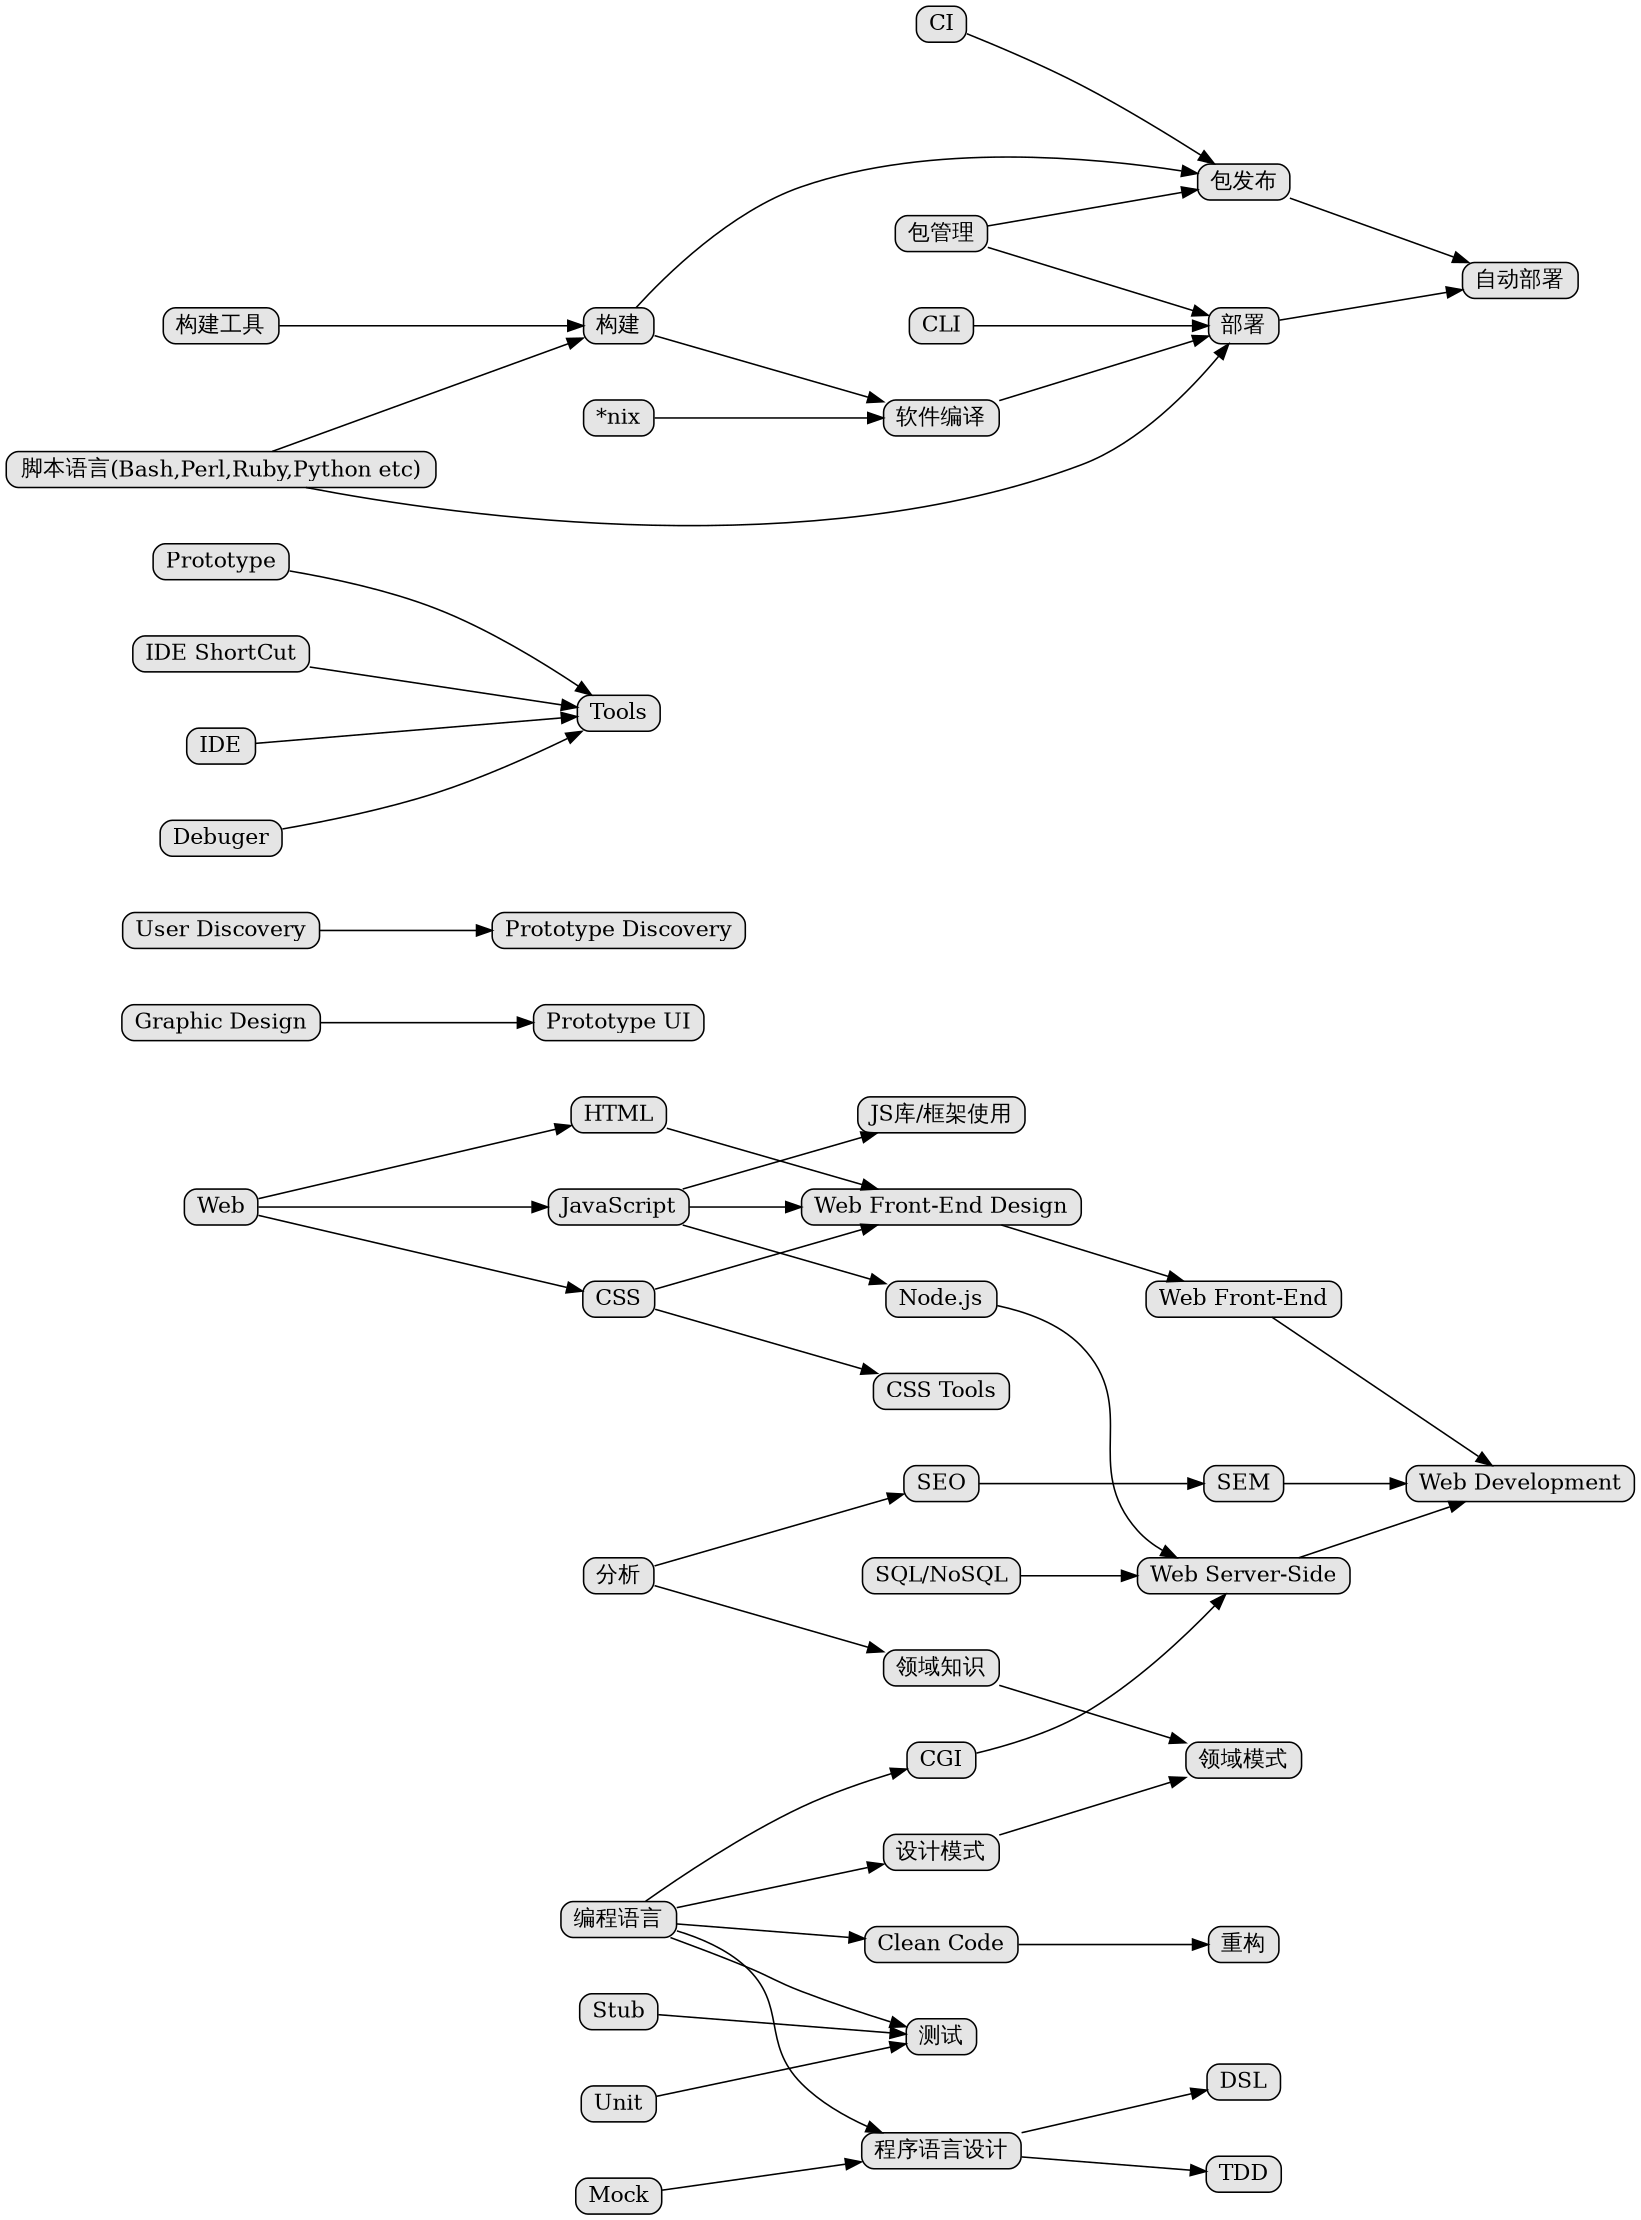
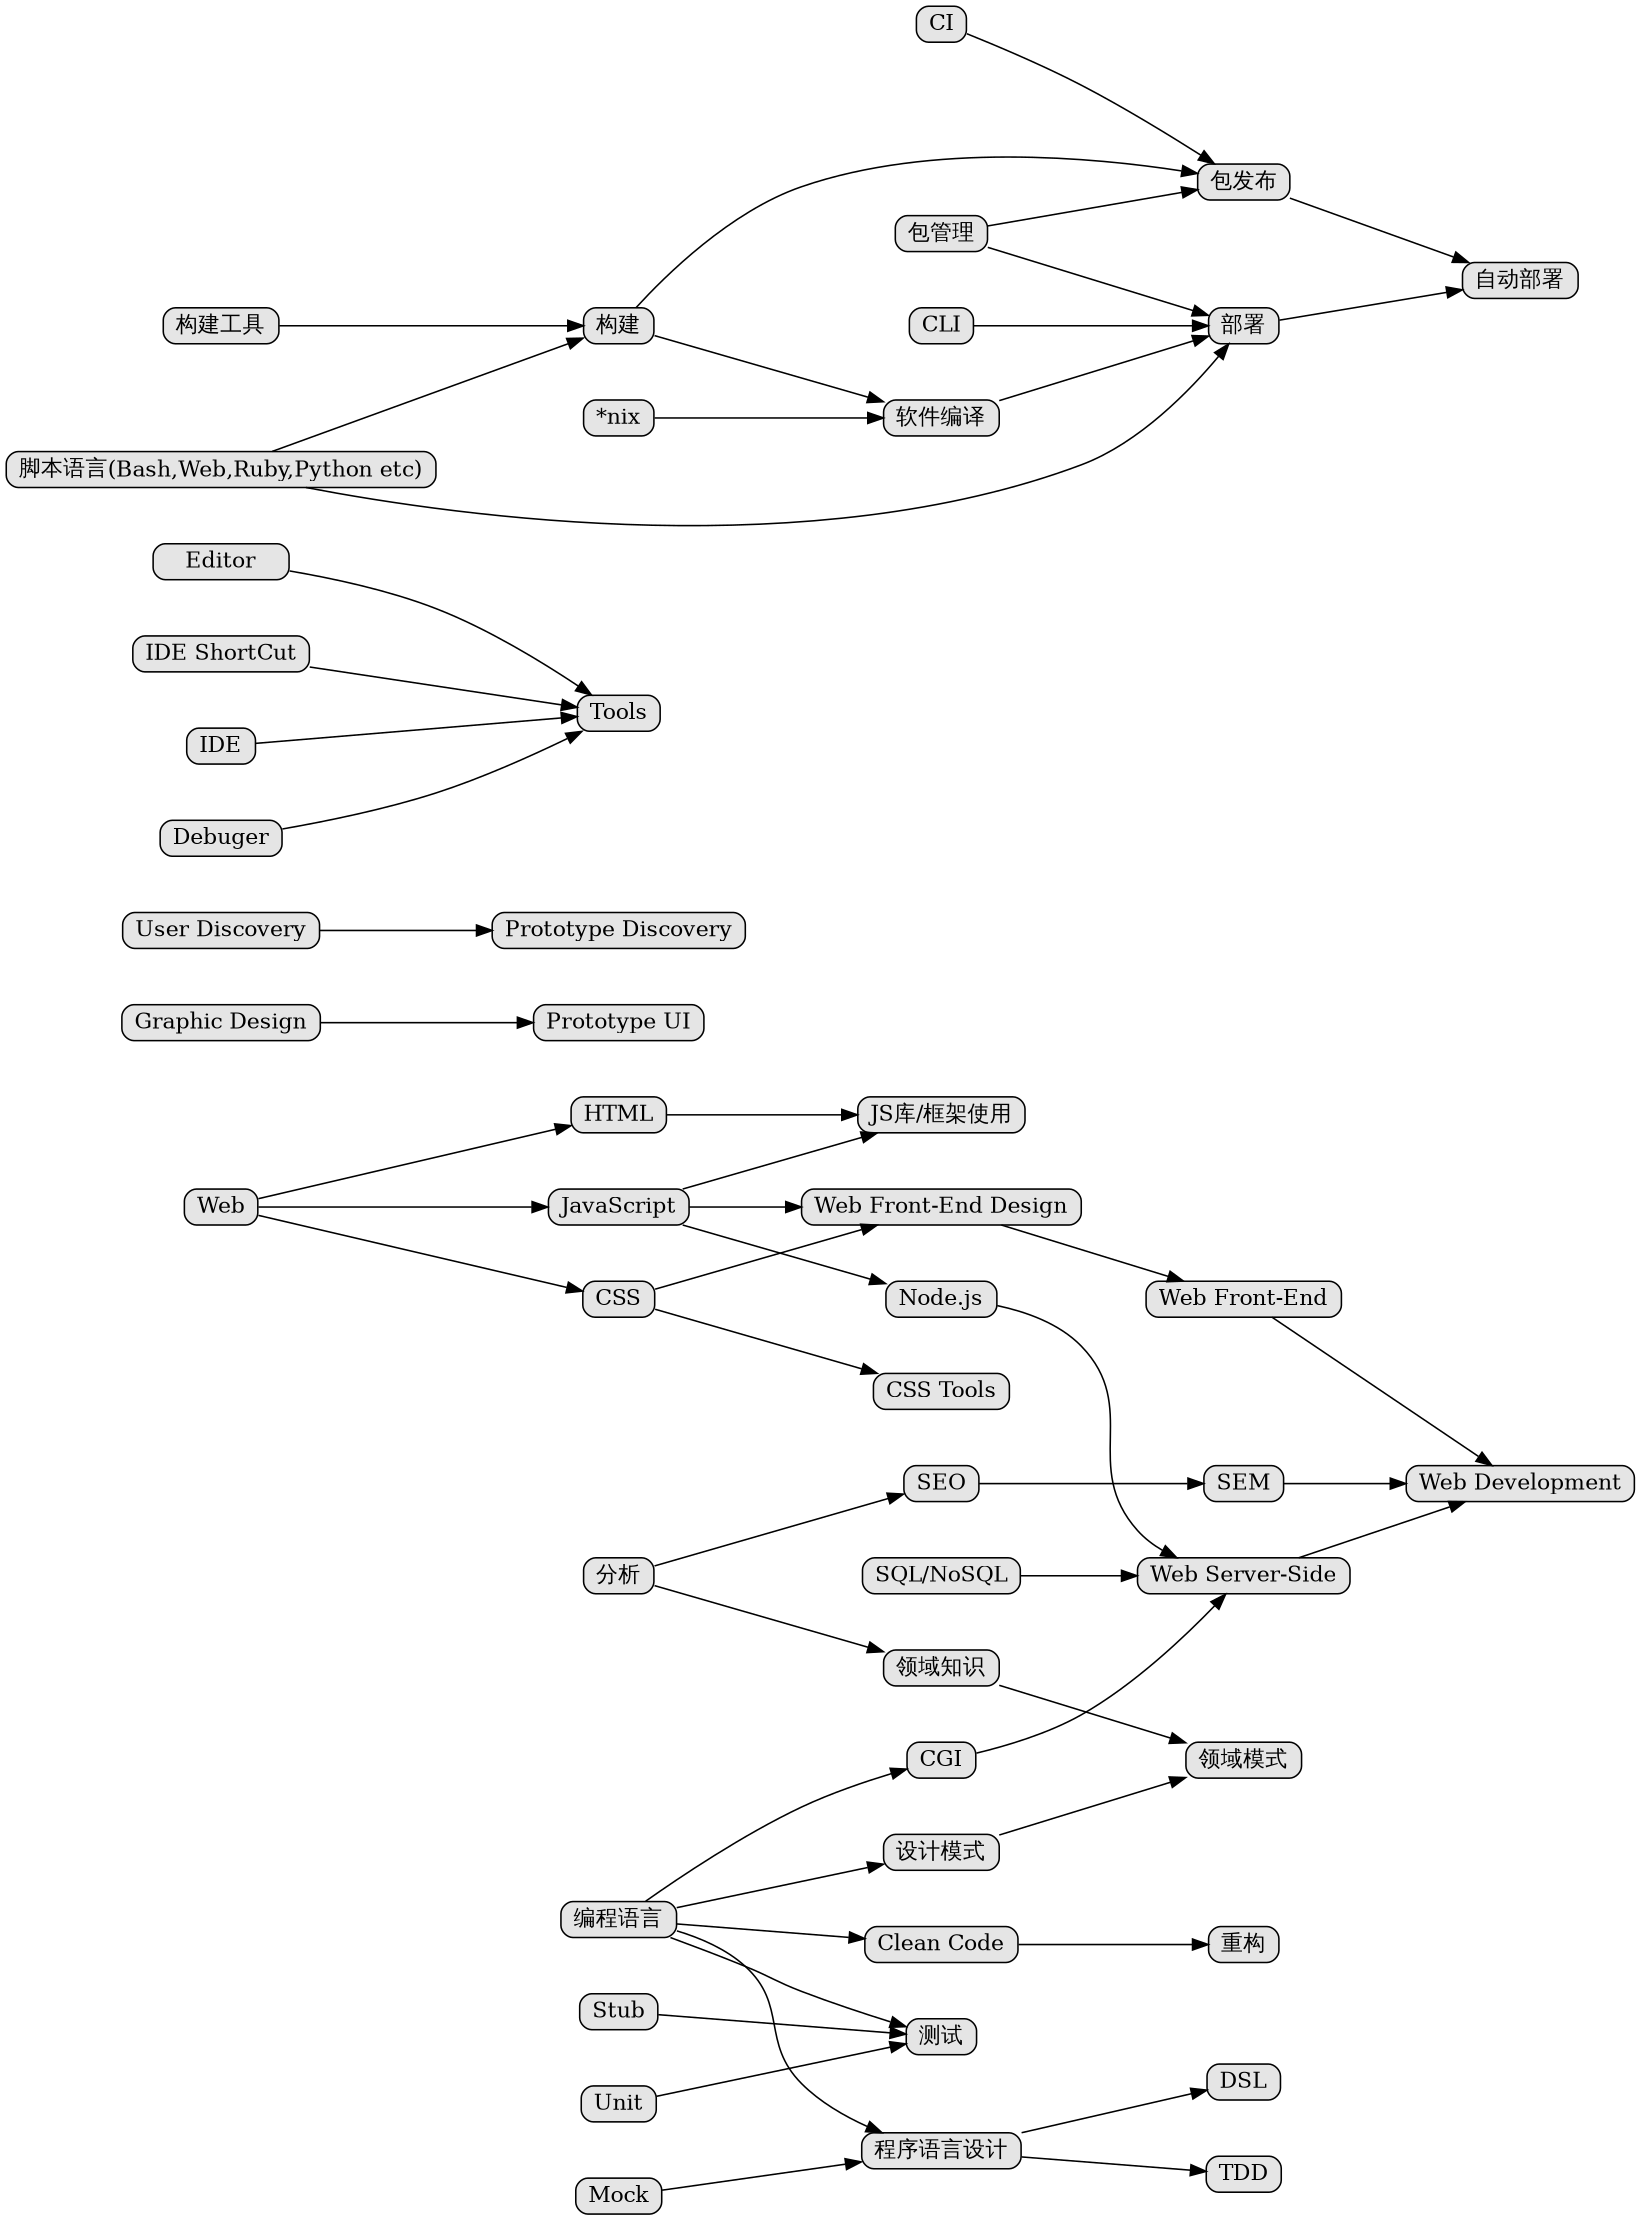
(221, 470) -> (221, 470)
(221, 562) -> (221, 562)
(760, 1155) -> (754, 1115)
